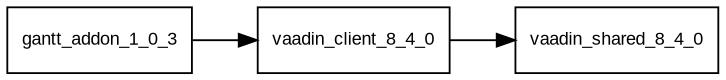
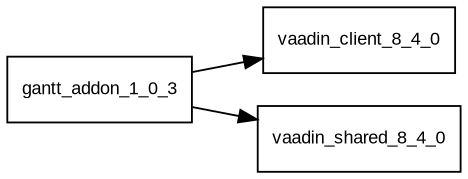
(473, 40) -> (216, 112)
